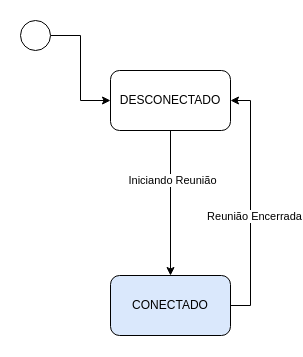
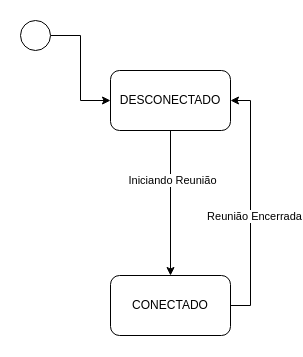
(171, 306) -> (171, 306)
